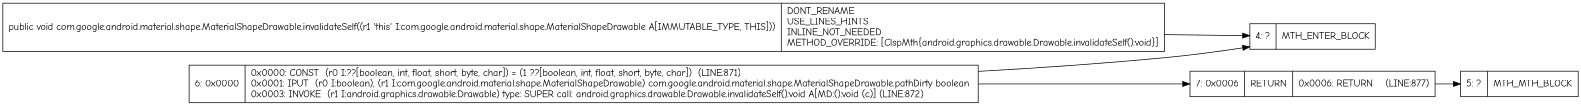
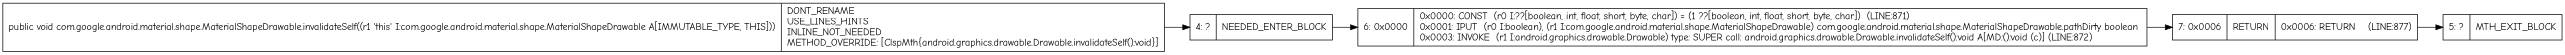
(1326, 36) -> (1274, 27)
(1111, 62) -> (1342, 27)
(1533, 84) -> (2516, 27)
